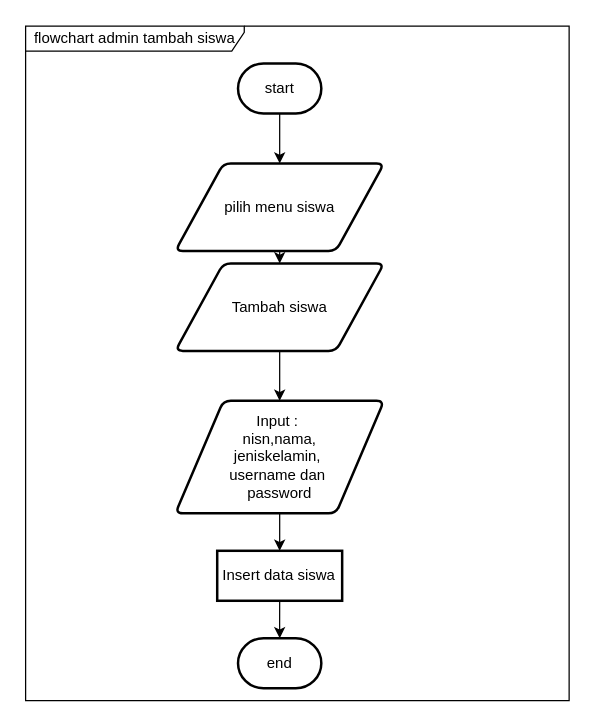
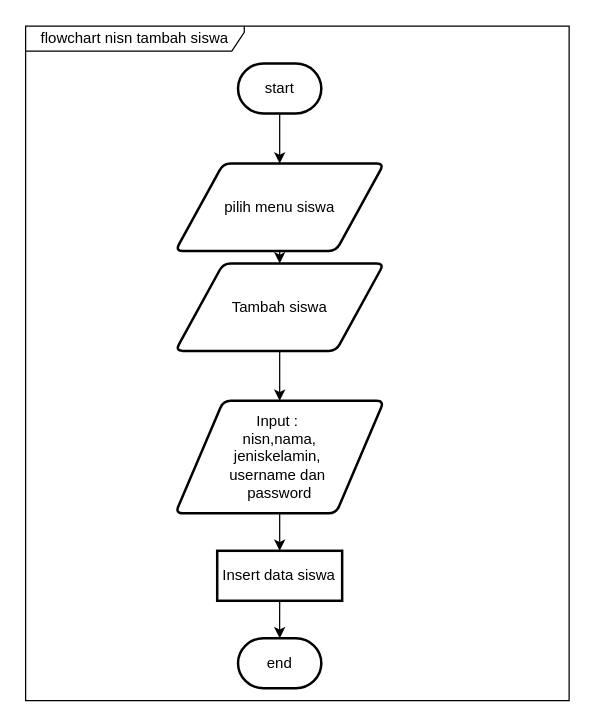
(135, 38) -> (135, 38)
